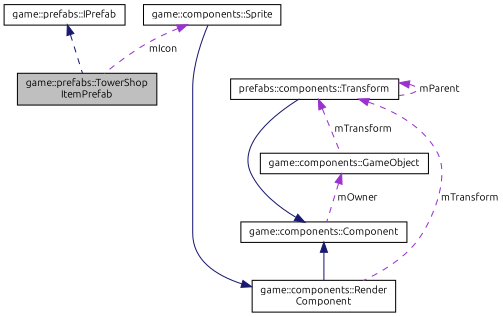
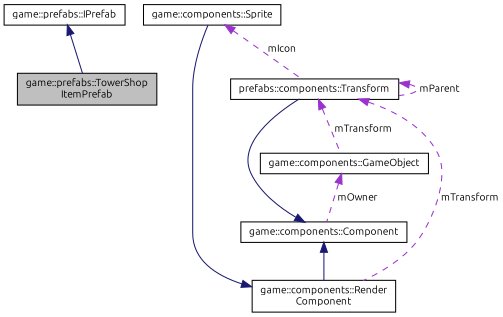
(139, 48) -> (268, 55)
(77, 54) -> (77, 54)
